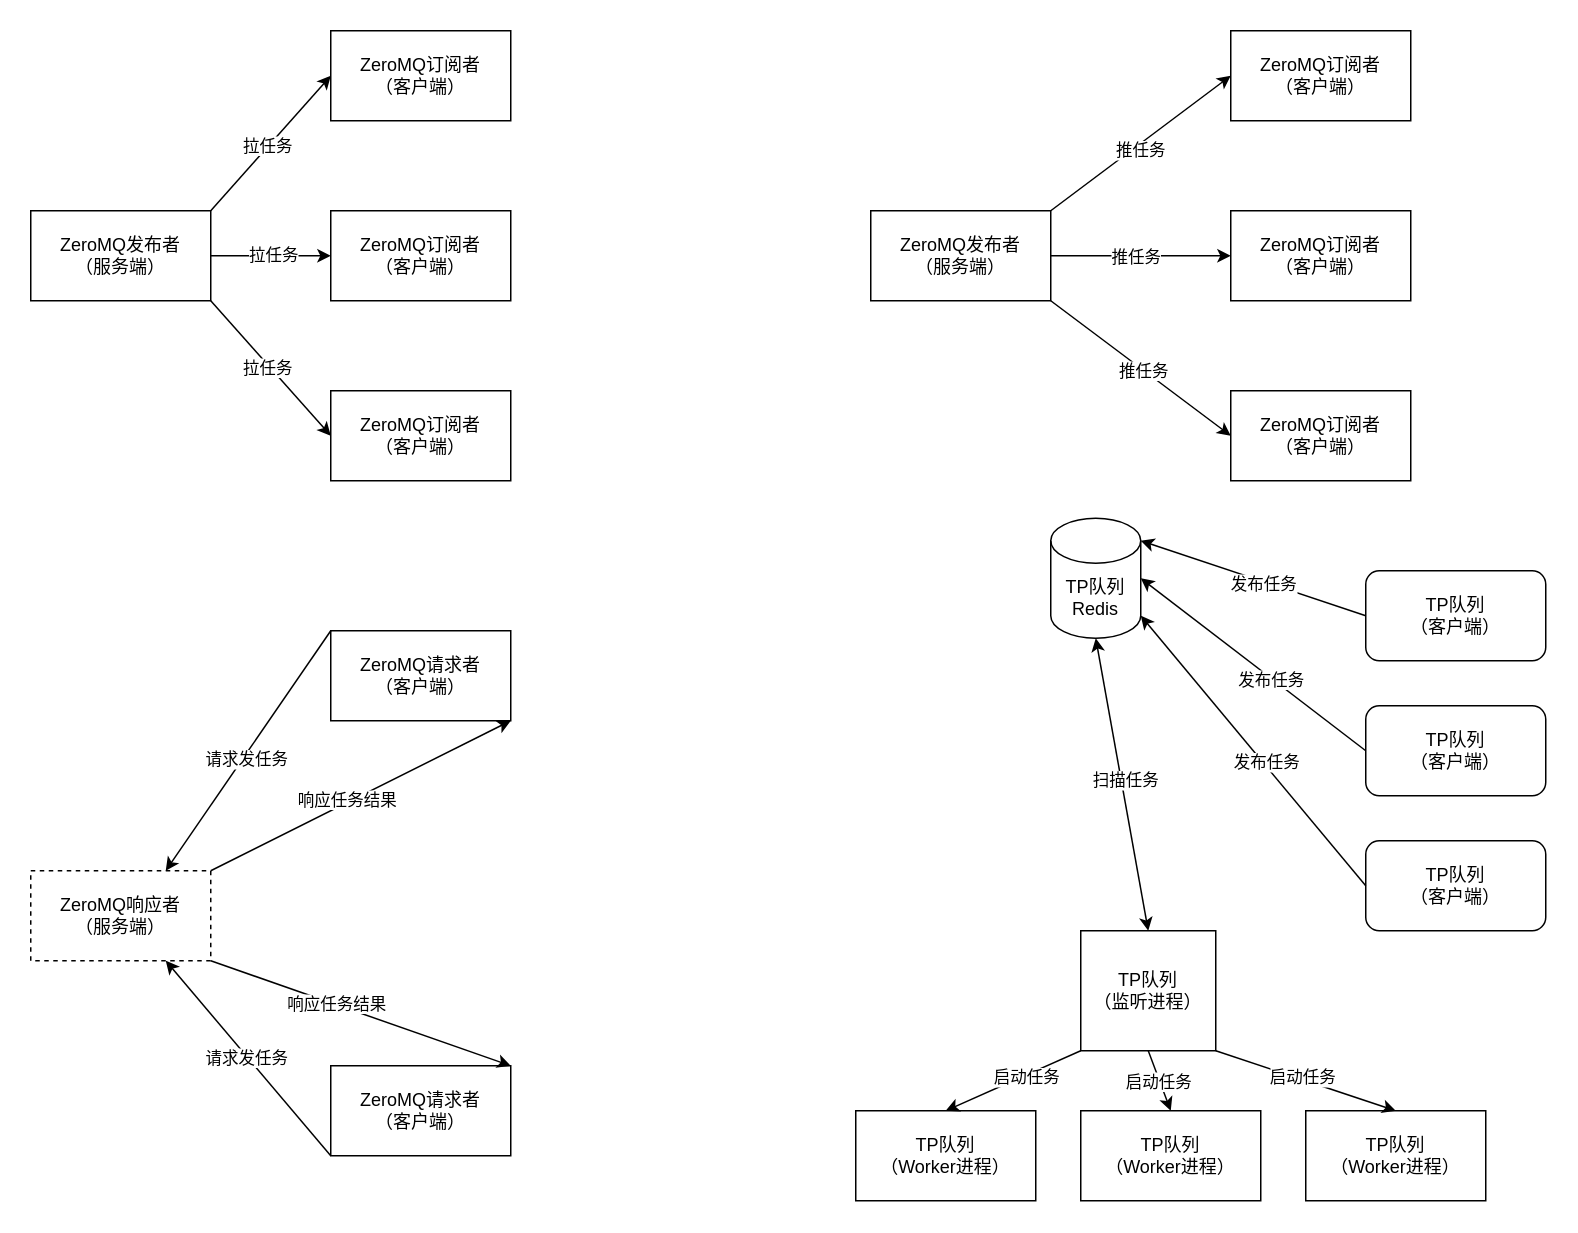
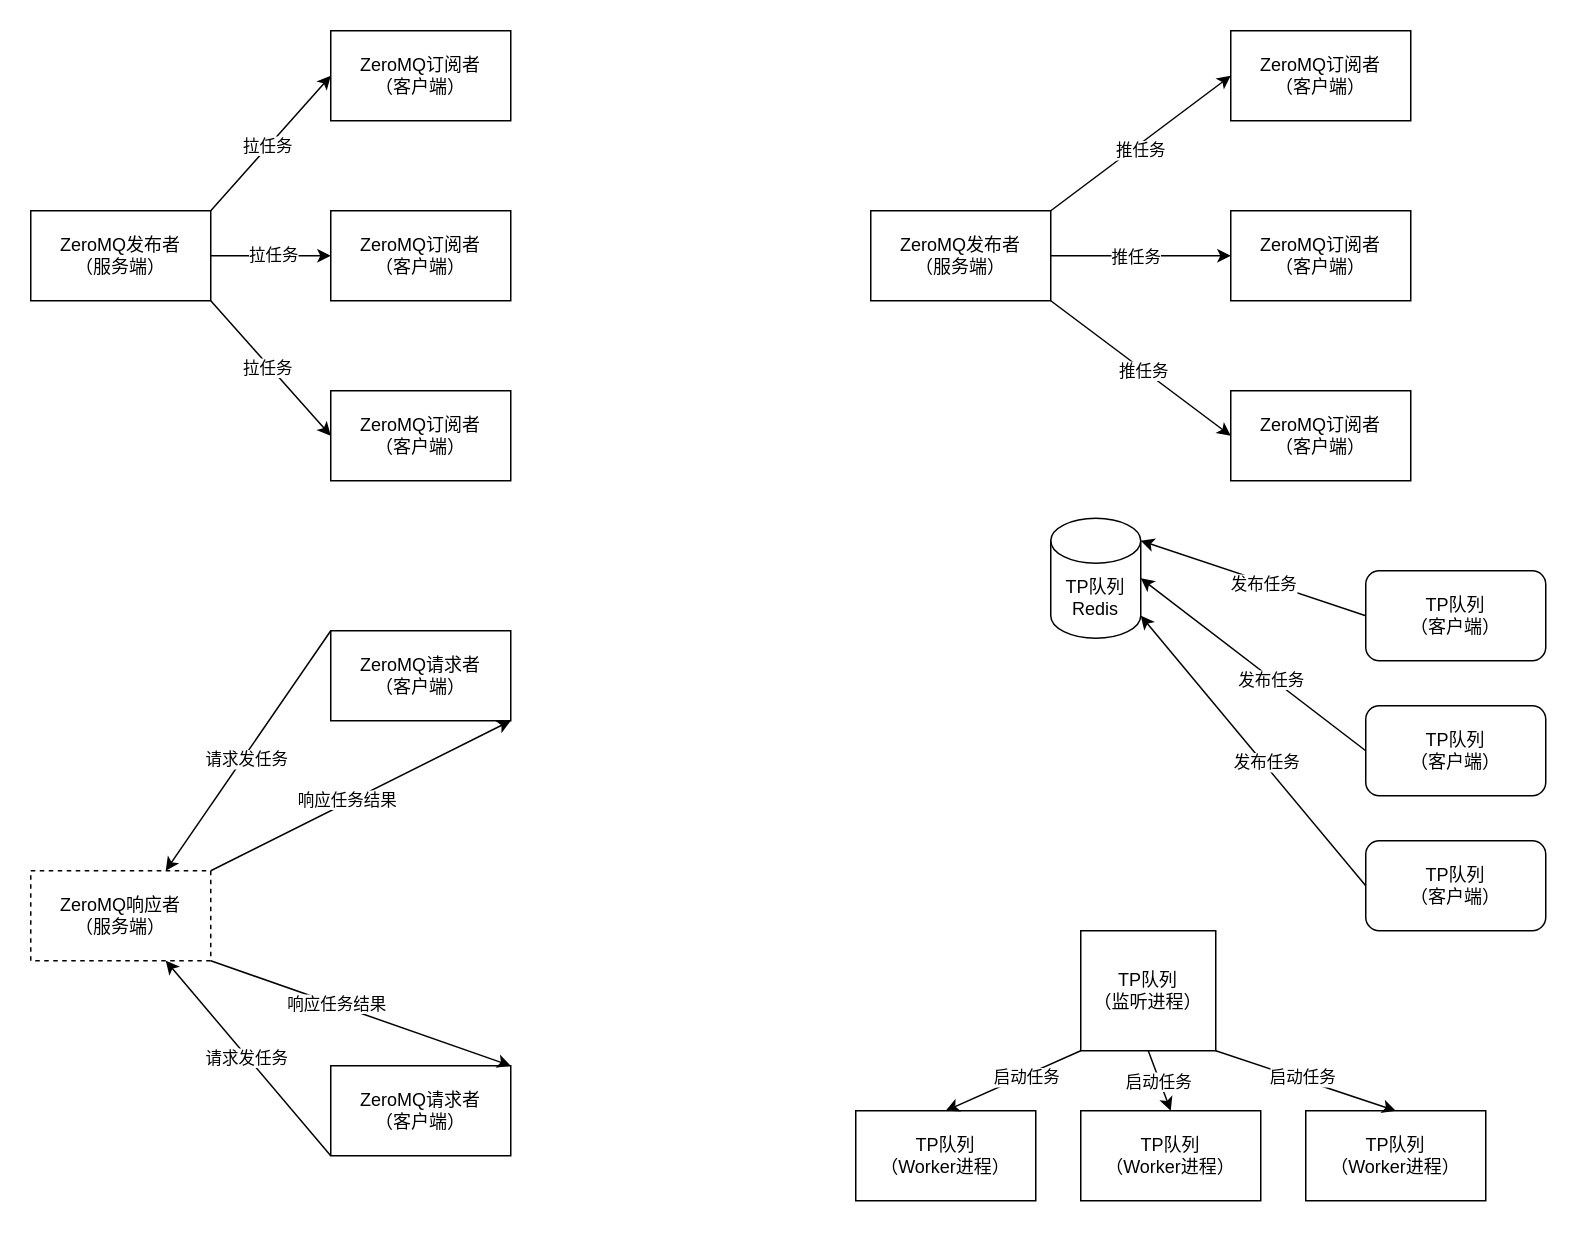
(1122, 785) -> none
